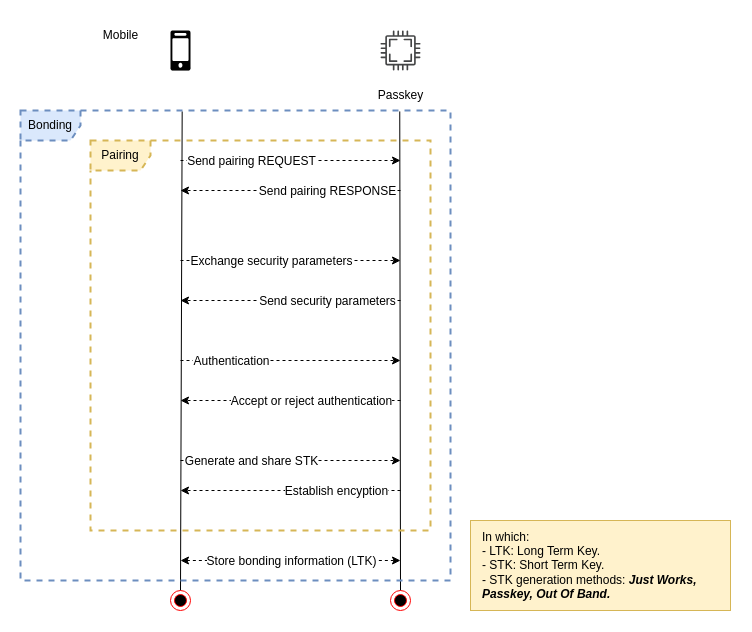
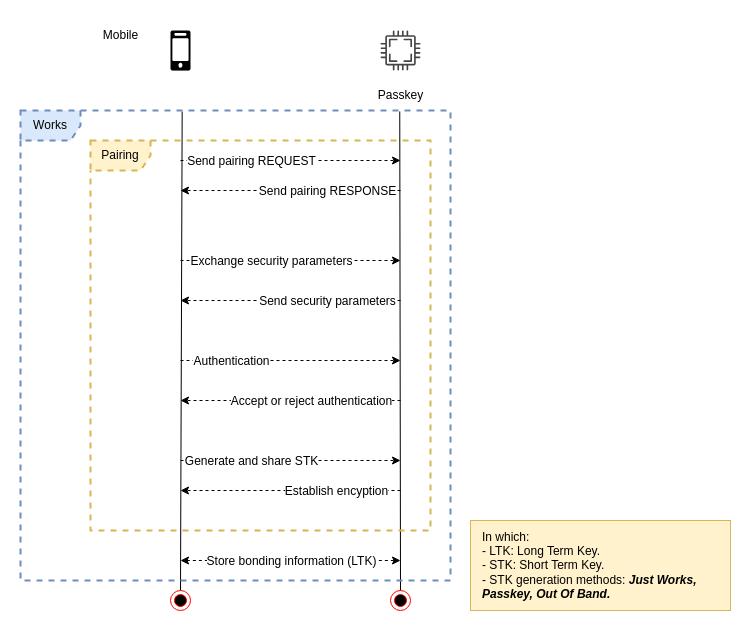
(51, 126) -> (51, 126)
